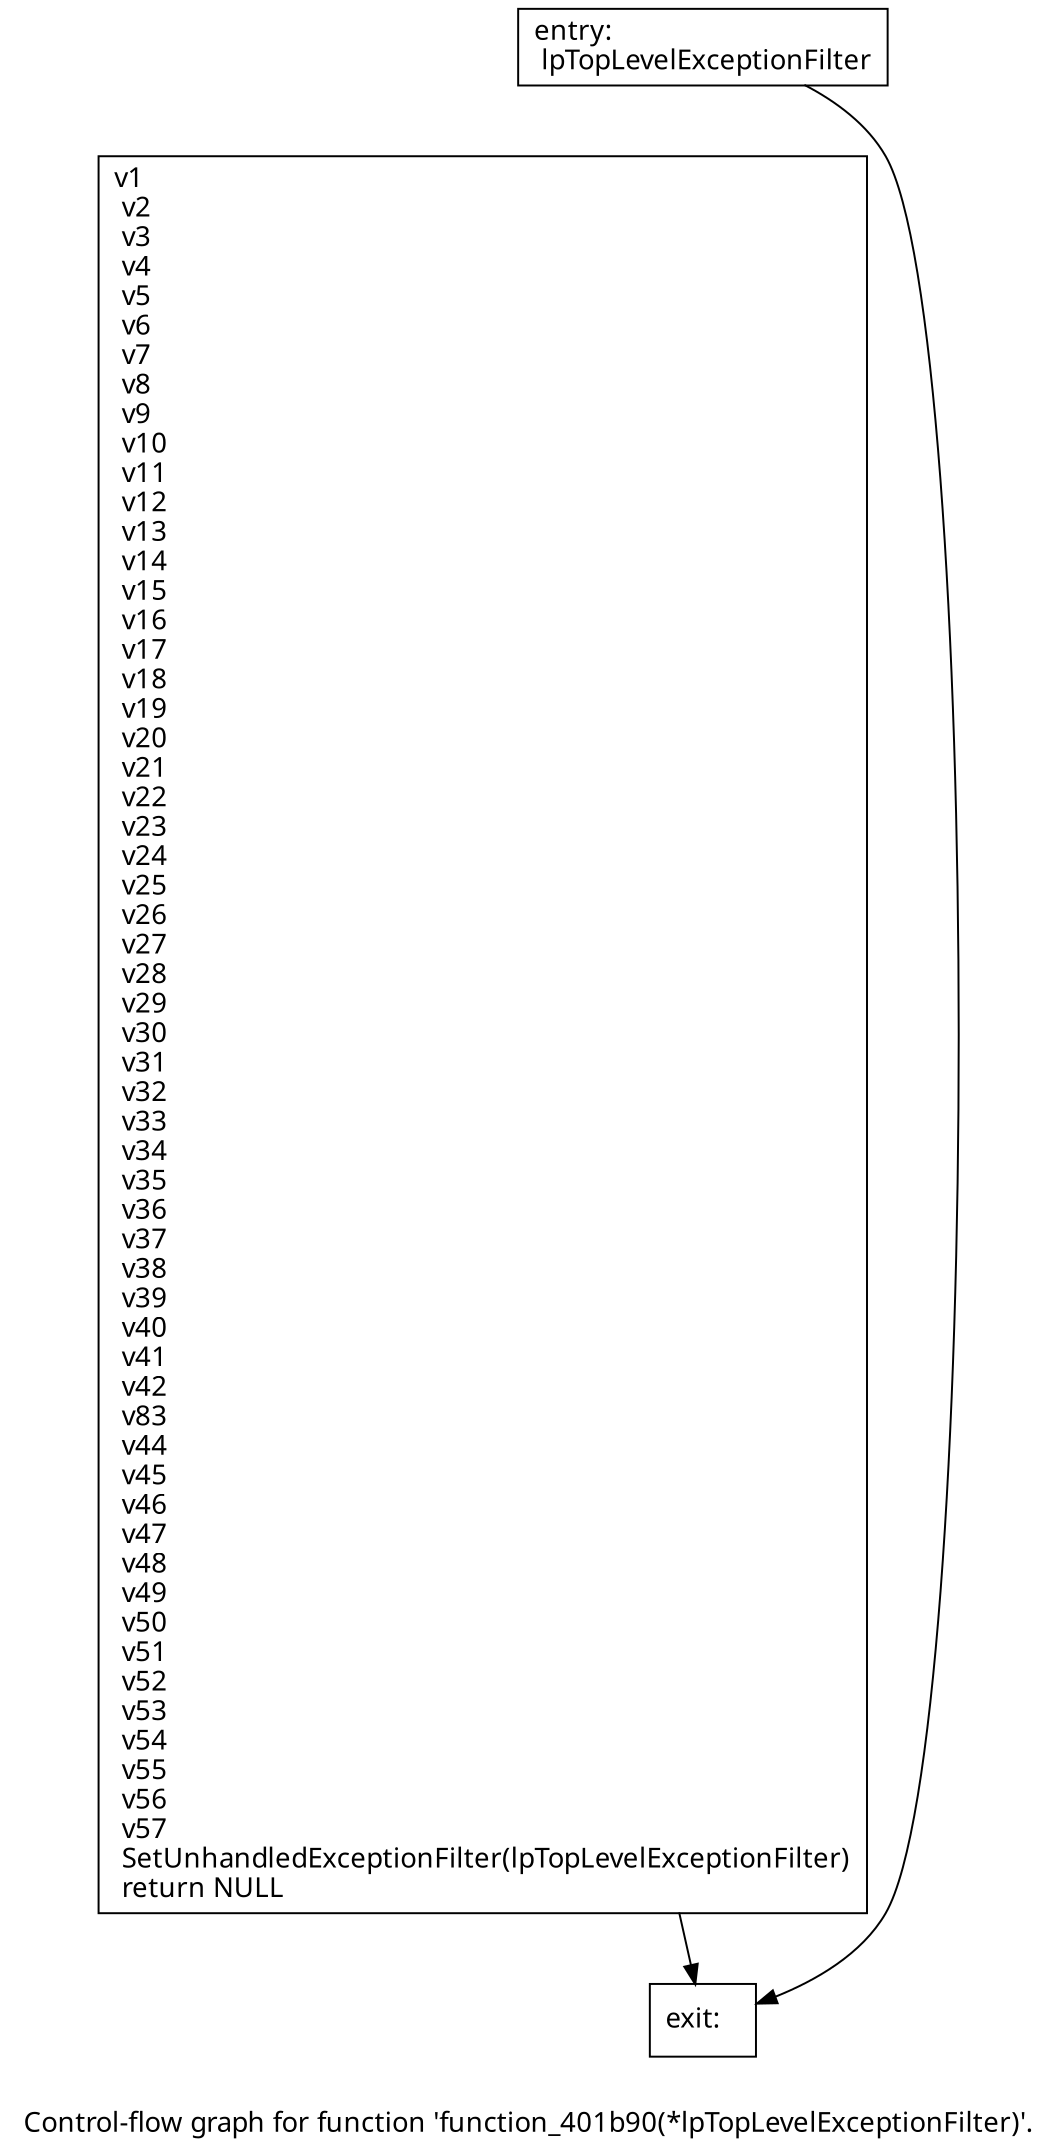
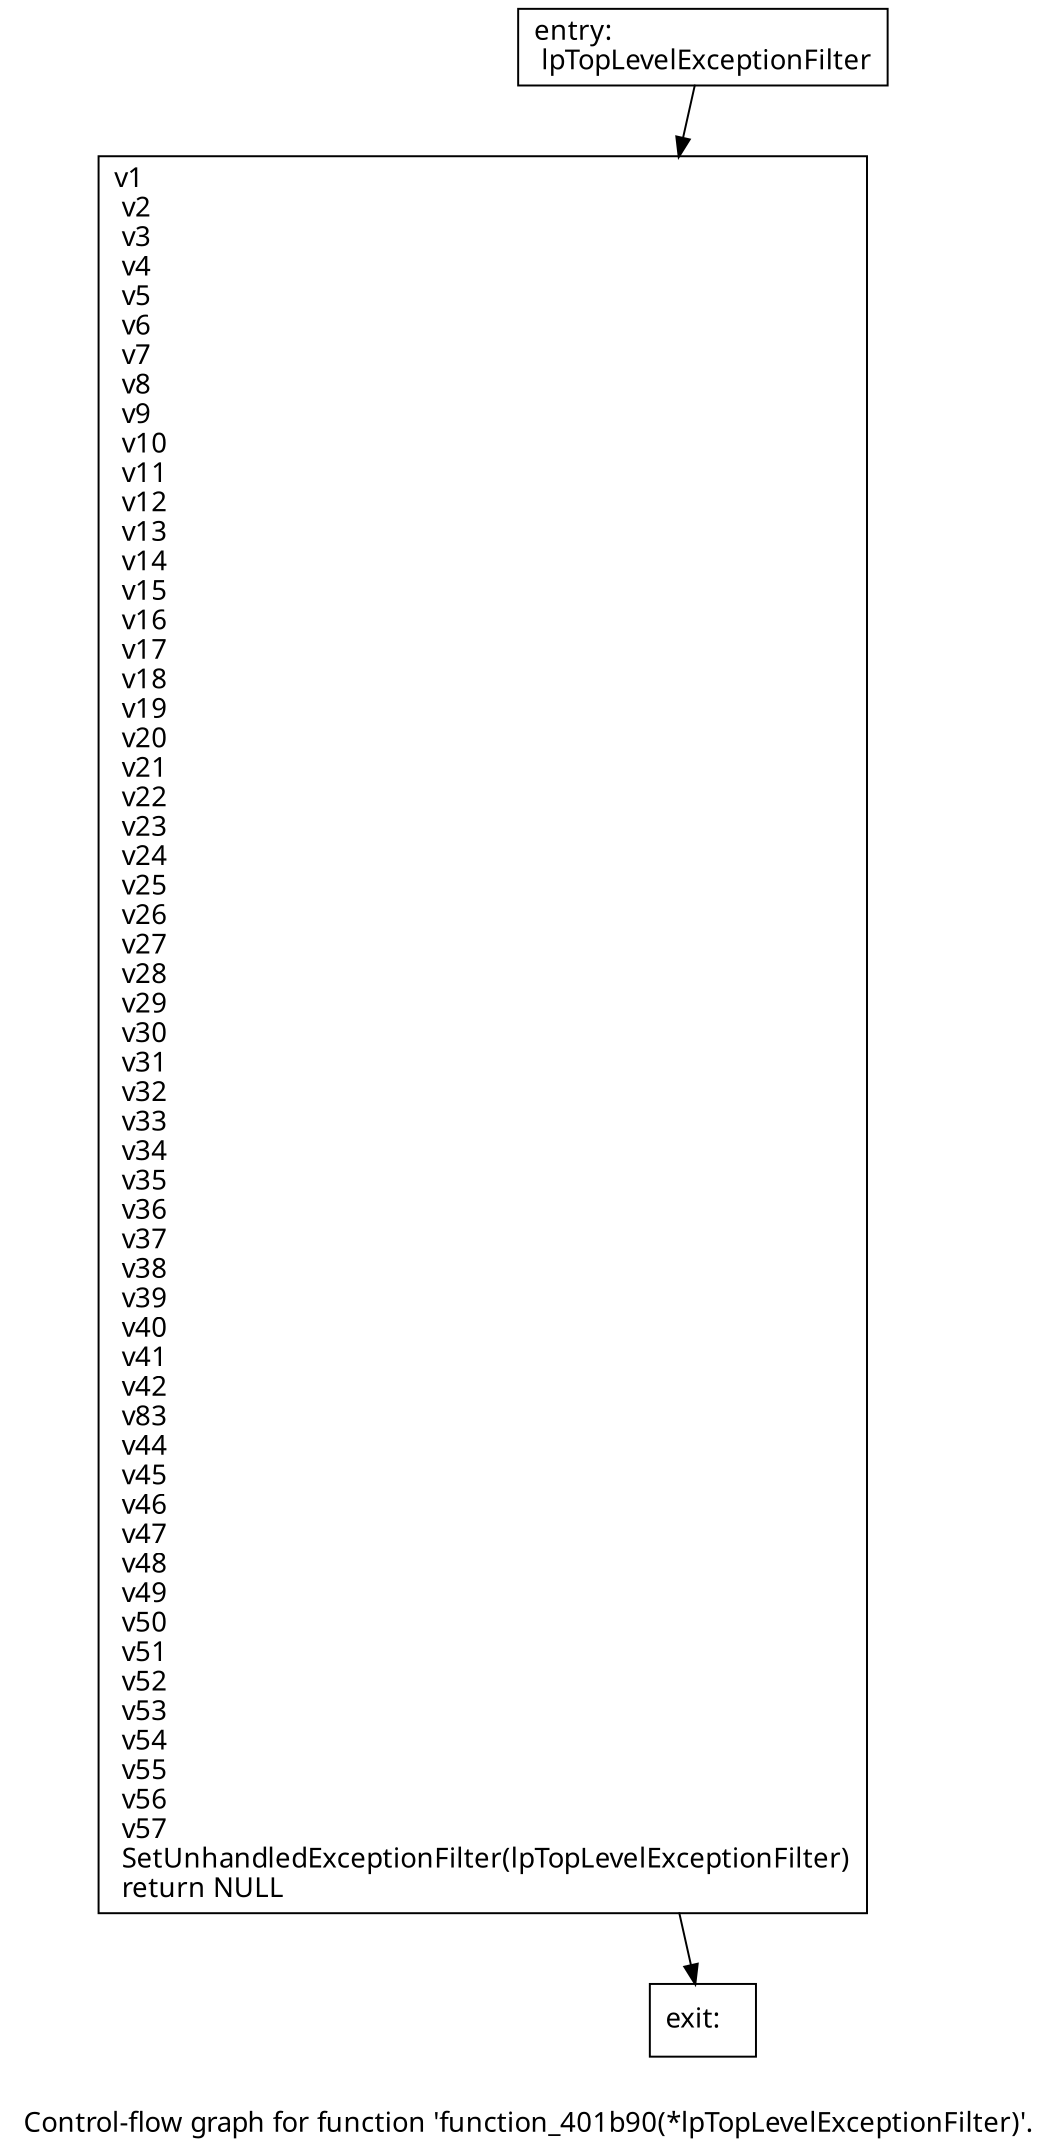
(958, 1050) -> (689, 111)
